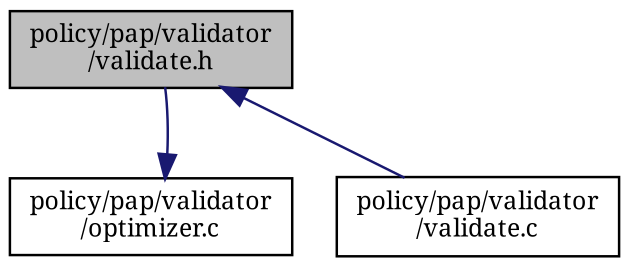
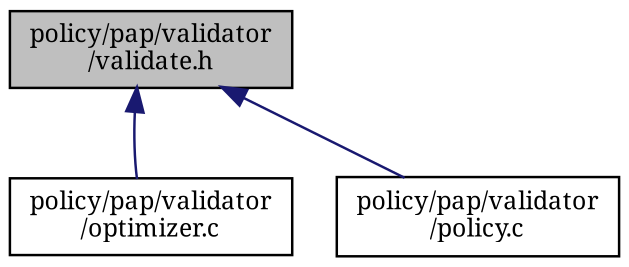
(168, 121) -> (135, 146)
(478, 217) -> (478, 217)
